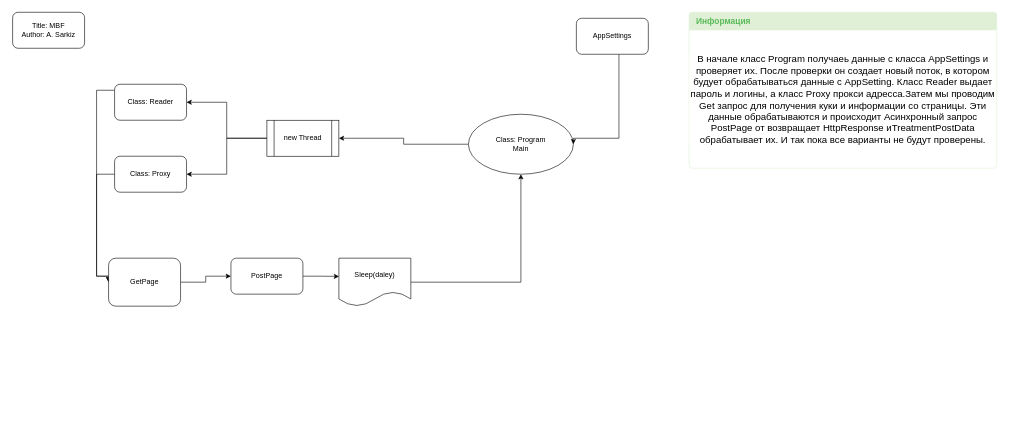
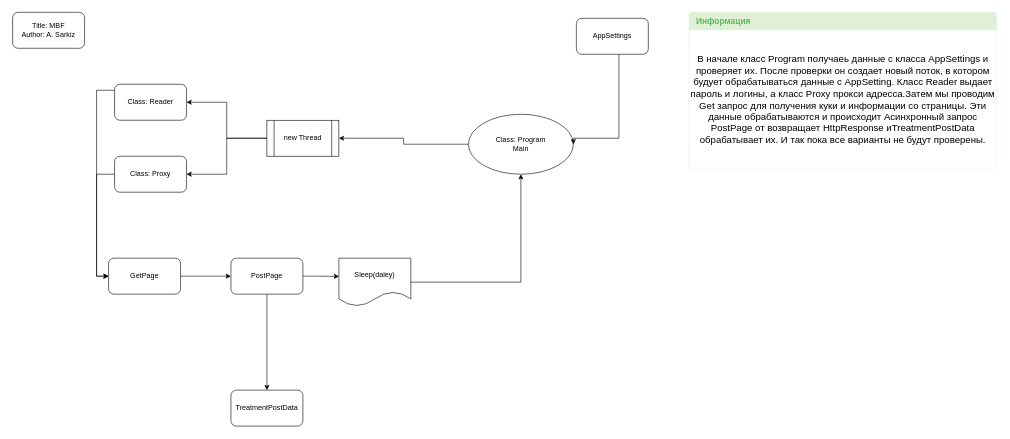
(144, 282) -> (144, 276)
none -> (267, 384)
none -> (267, 408)
